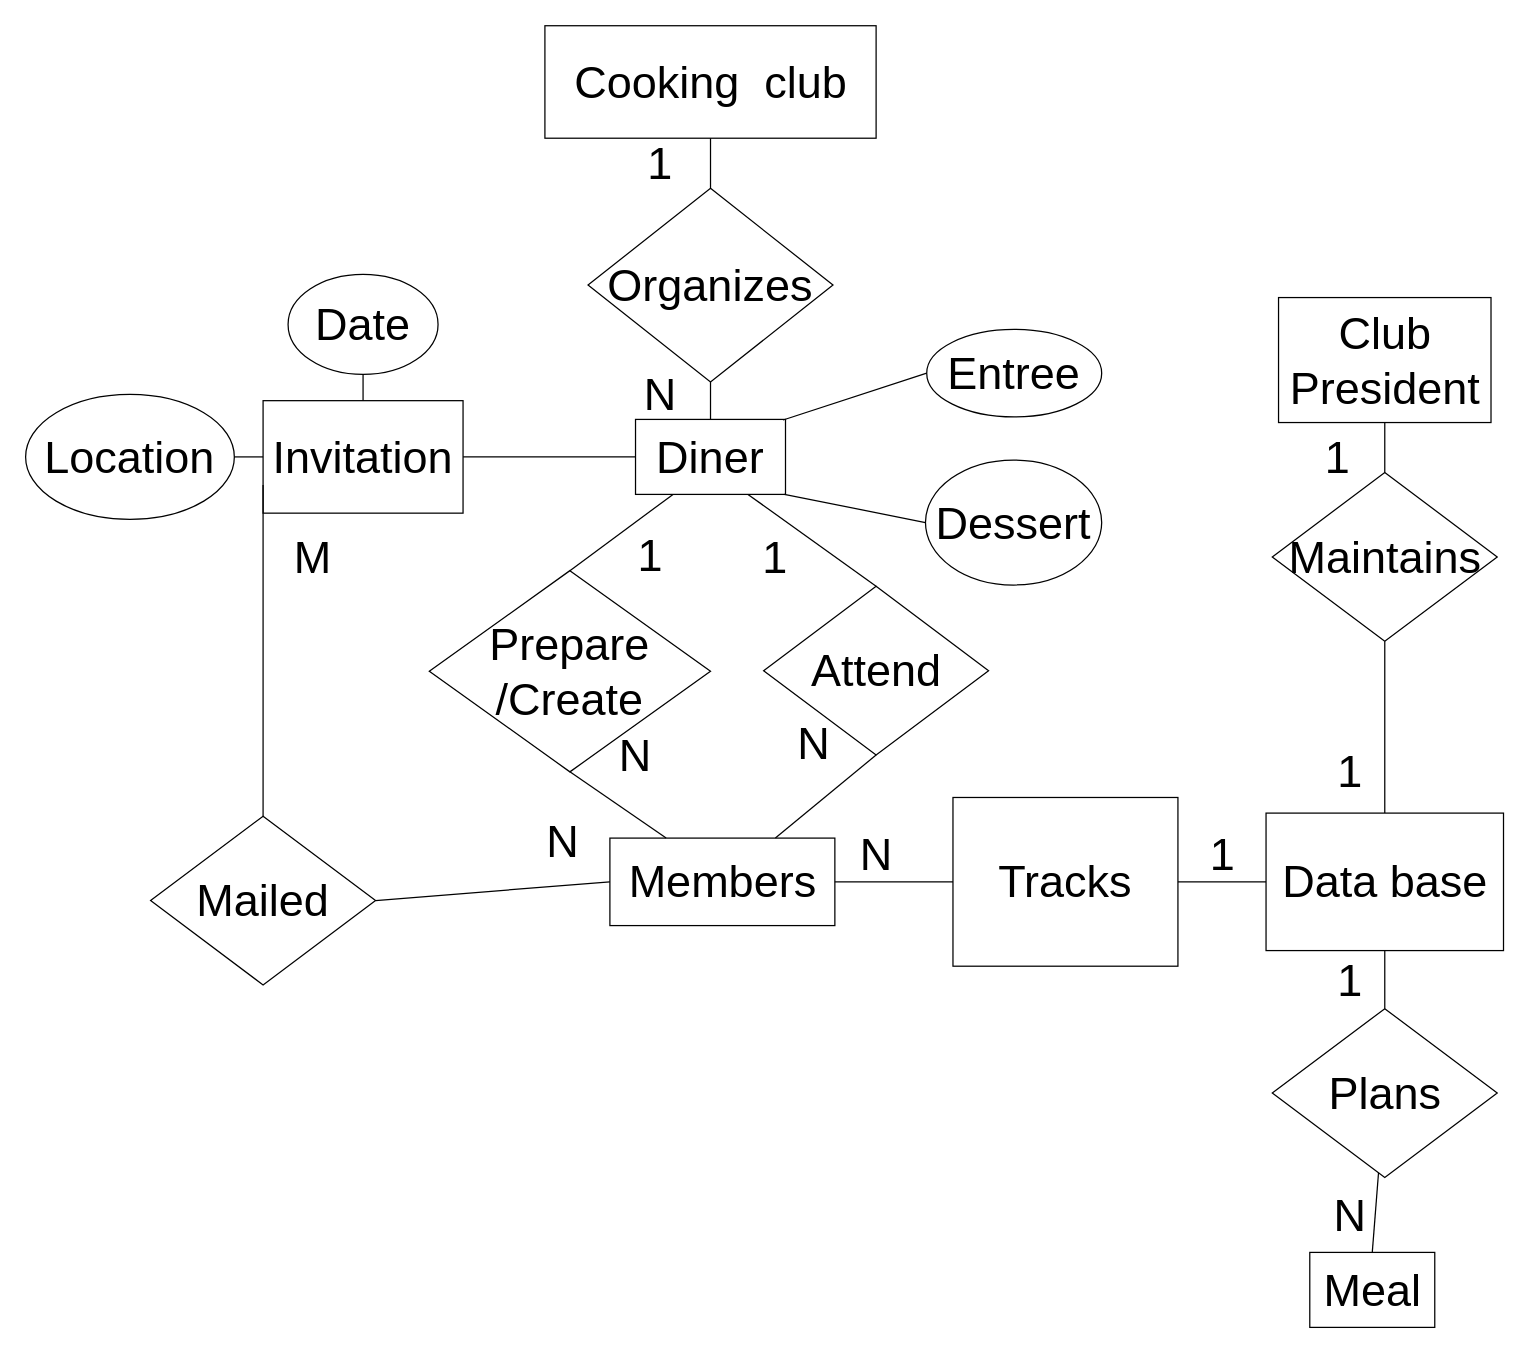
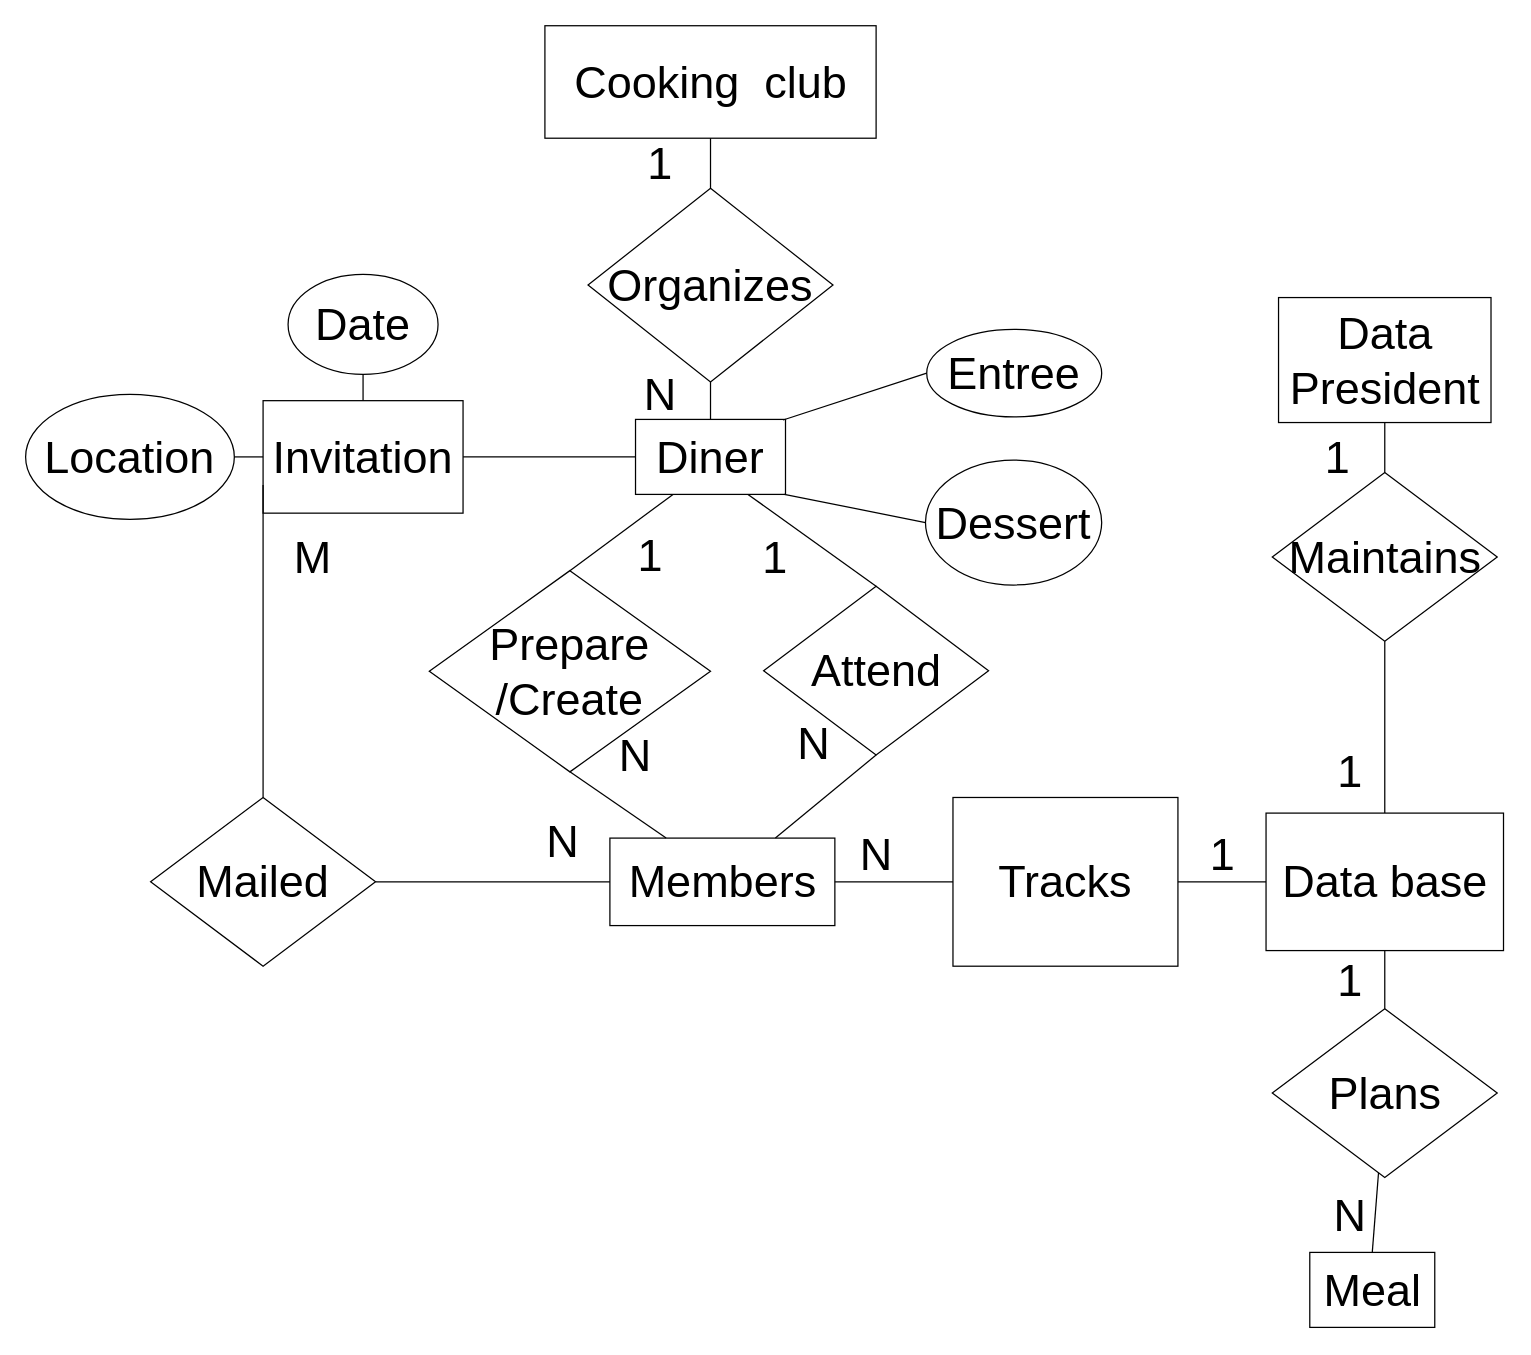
(1386, 361) -> (1386, 361)
(263, 901) -> (263, 882)
